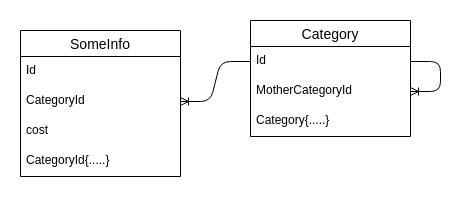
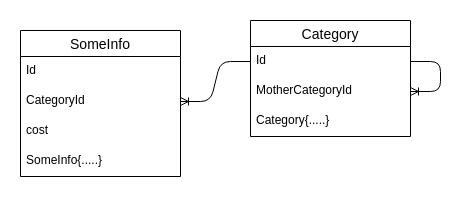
(75, 160) -> (69, 160)
